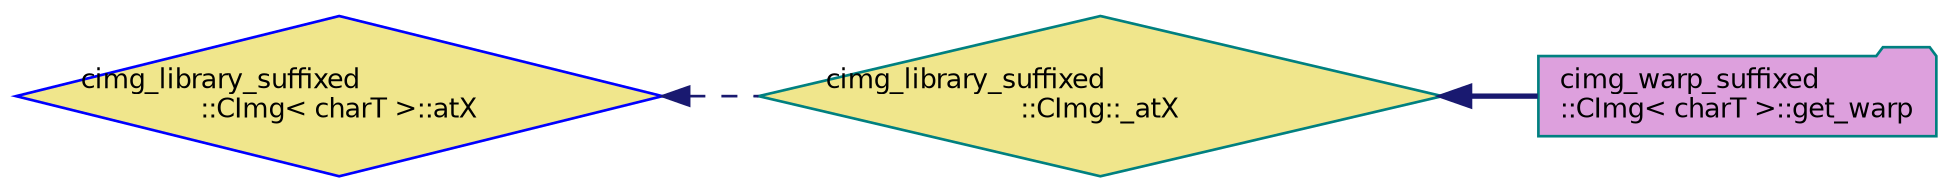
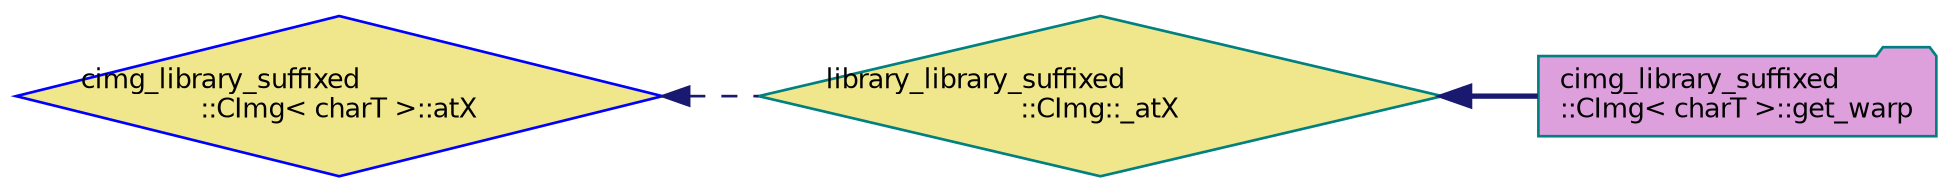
(1100, 96) -> (1100, 96)
(1737, 96) -> (1737, 96)
